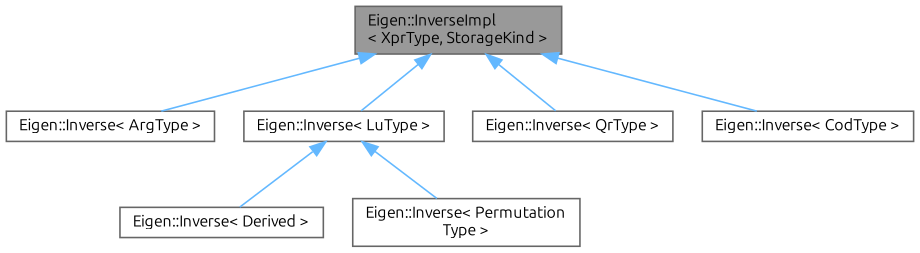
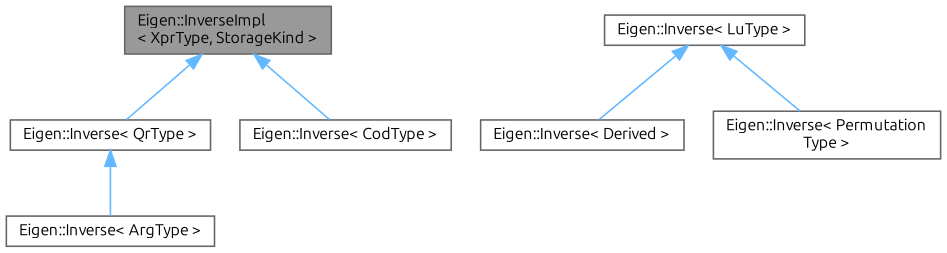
(260, 85) -> (110, 191)
(390, 88) -> none
